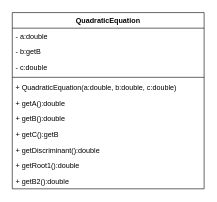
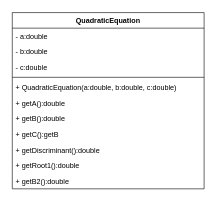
(30, 52) -> (33, 52)
